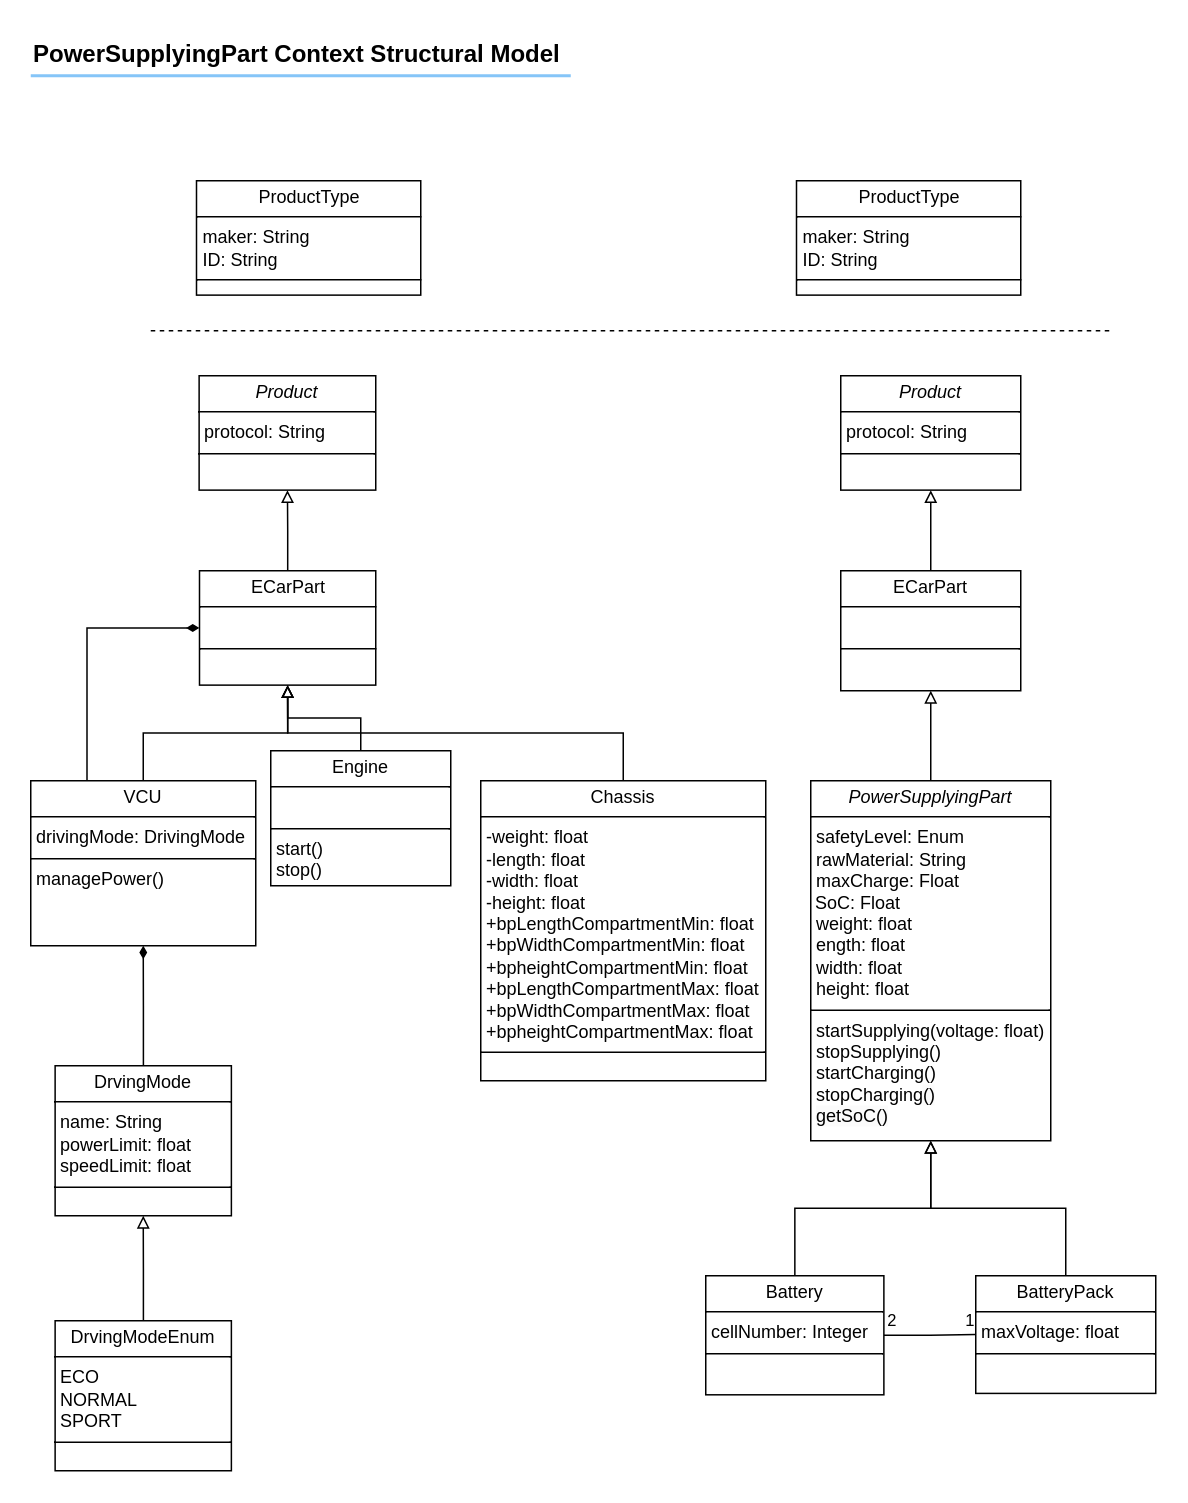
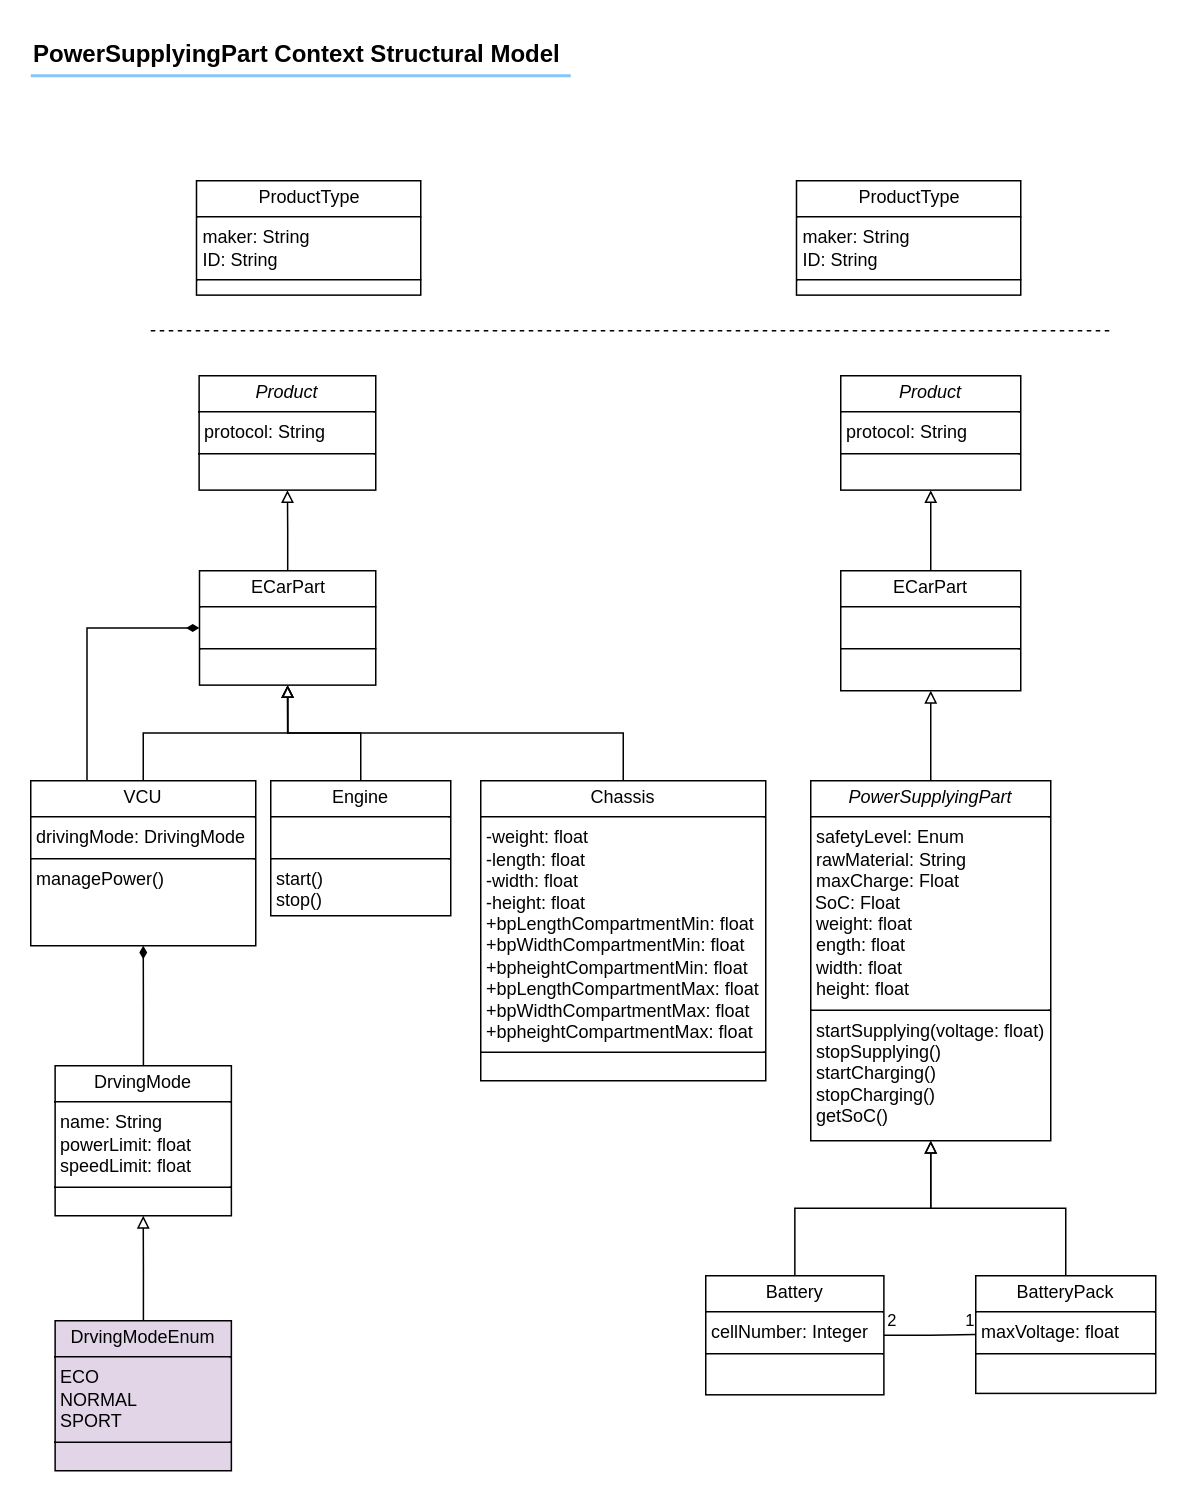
(361, 818) -> (361, 848)
(143, 1396) -> (143, 1396)
